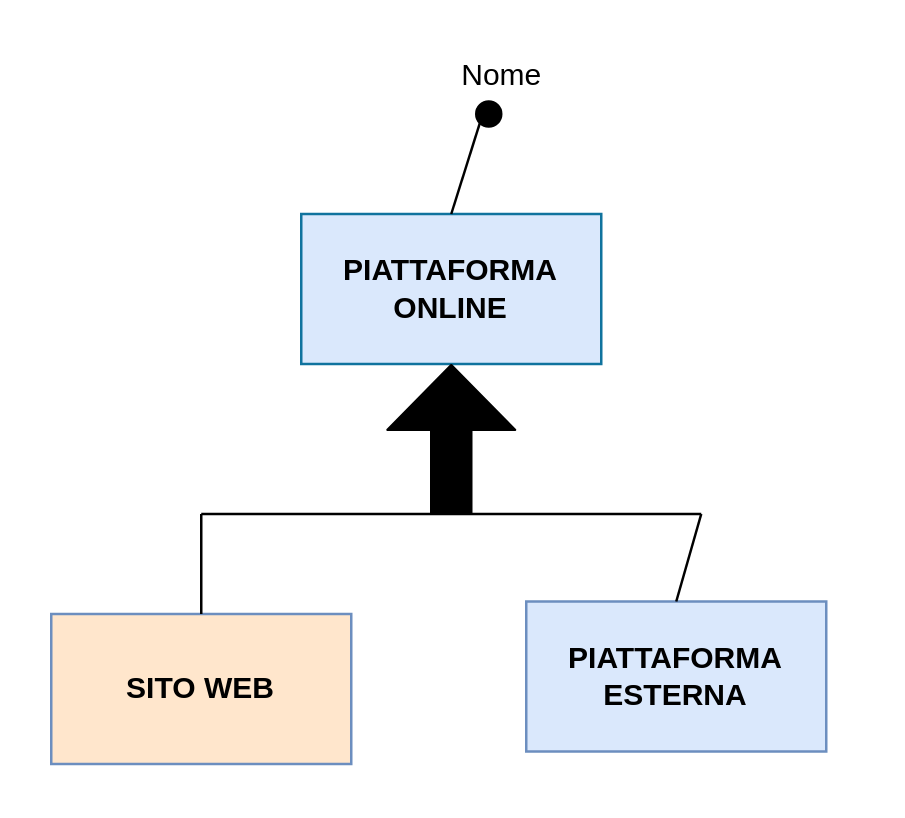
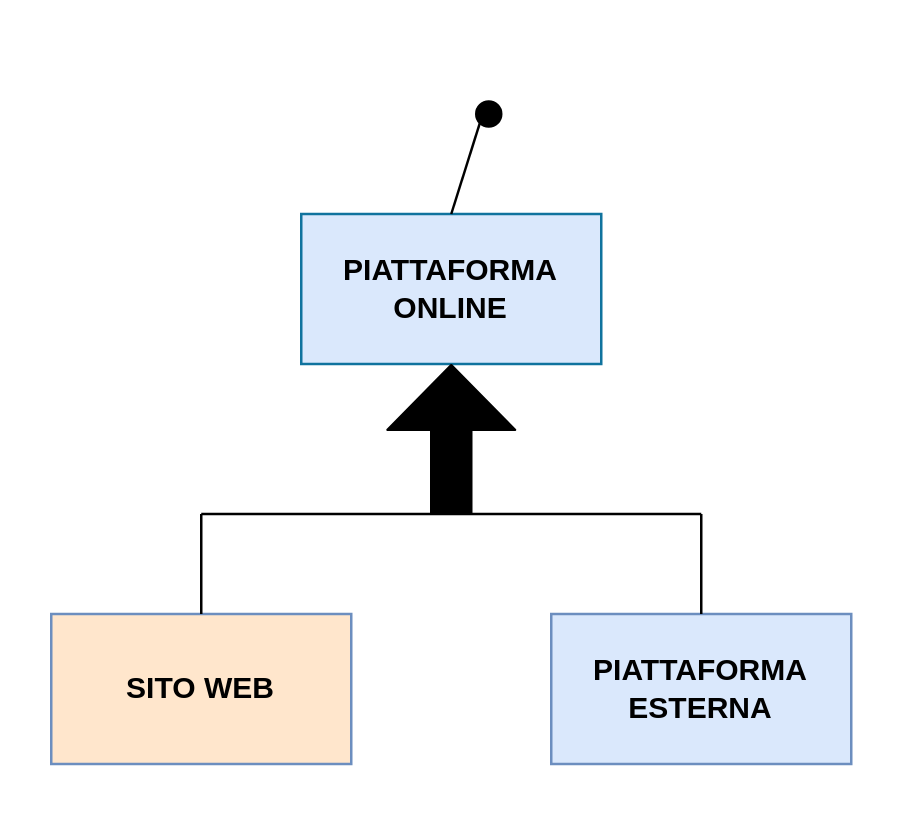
(501, 76) -> none
(676, 676) -> (701, 689)
